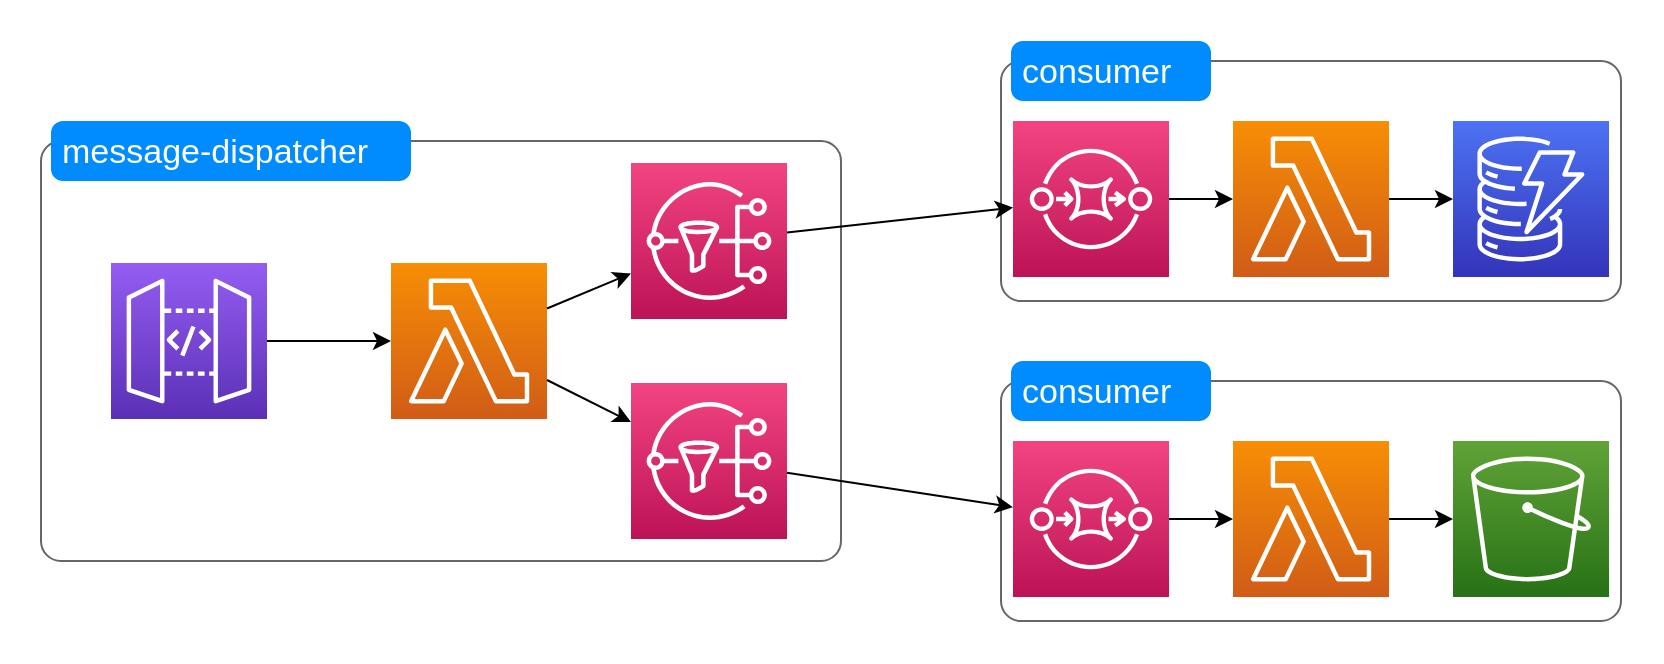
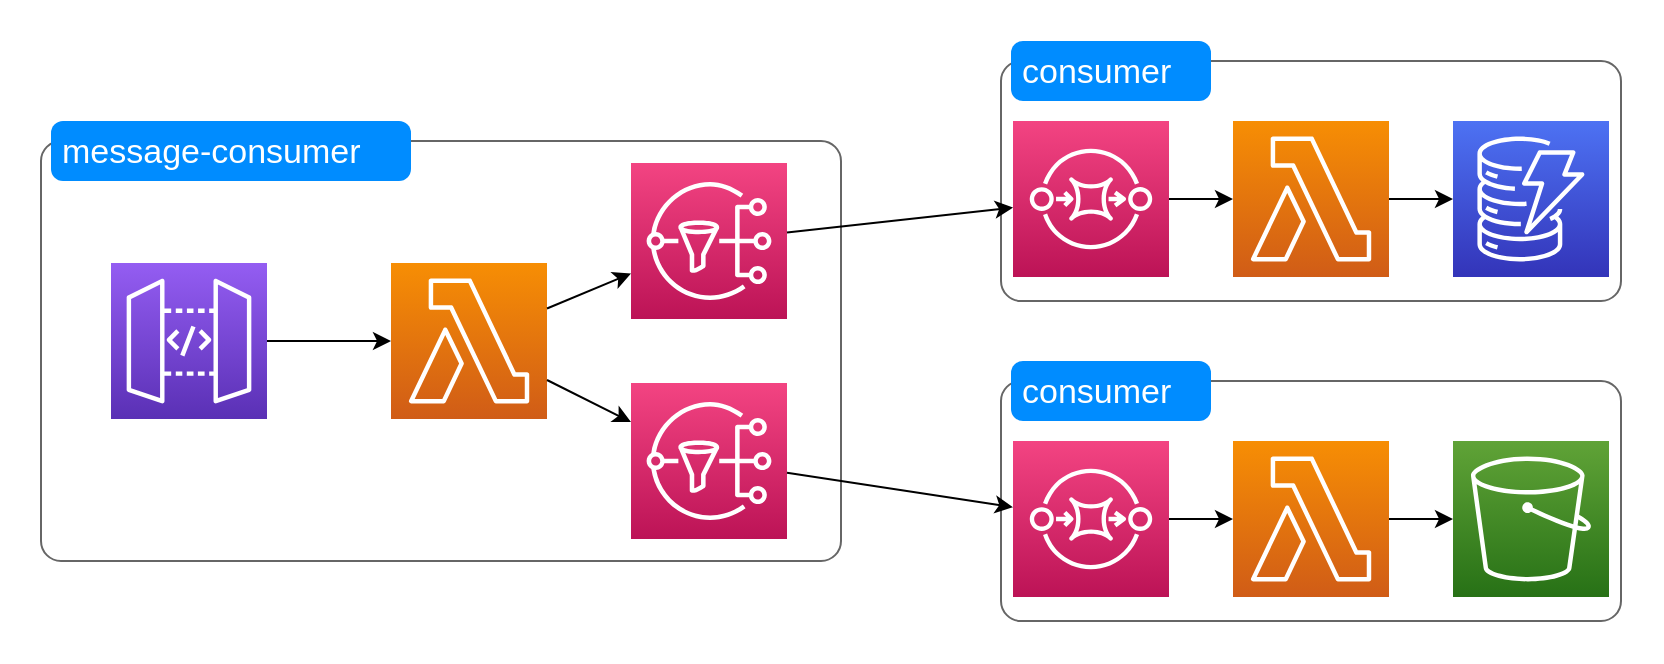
(229, 152) -> (214, 152)
